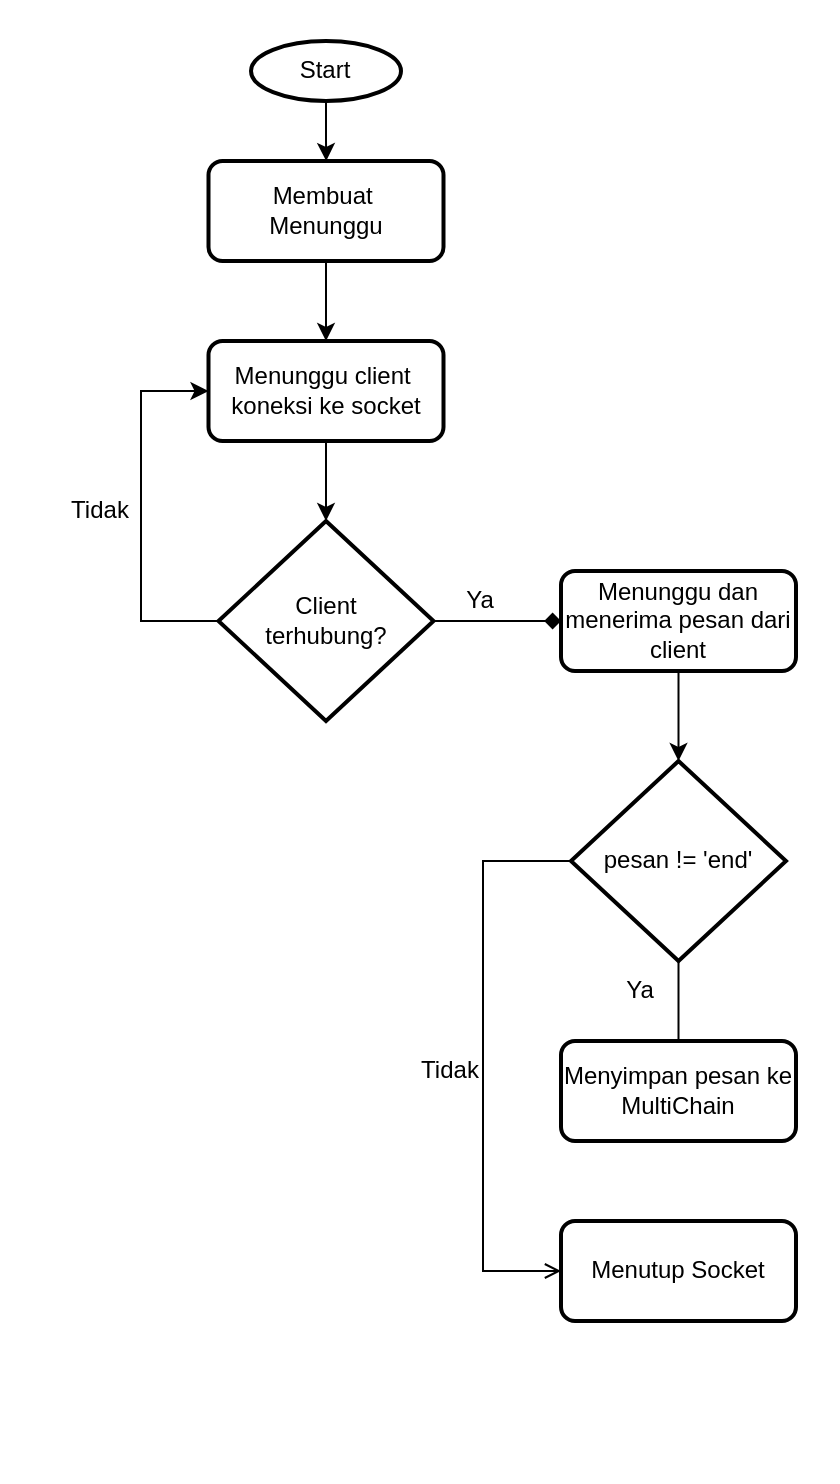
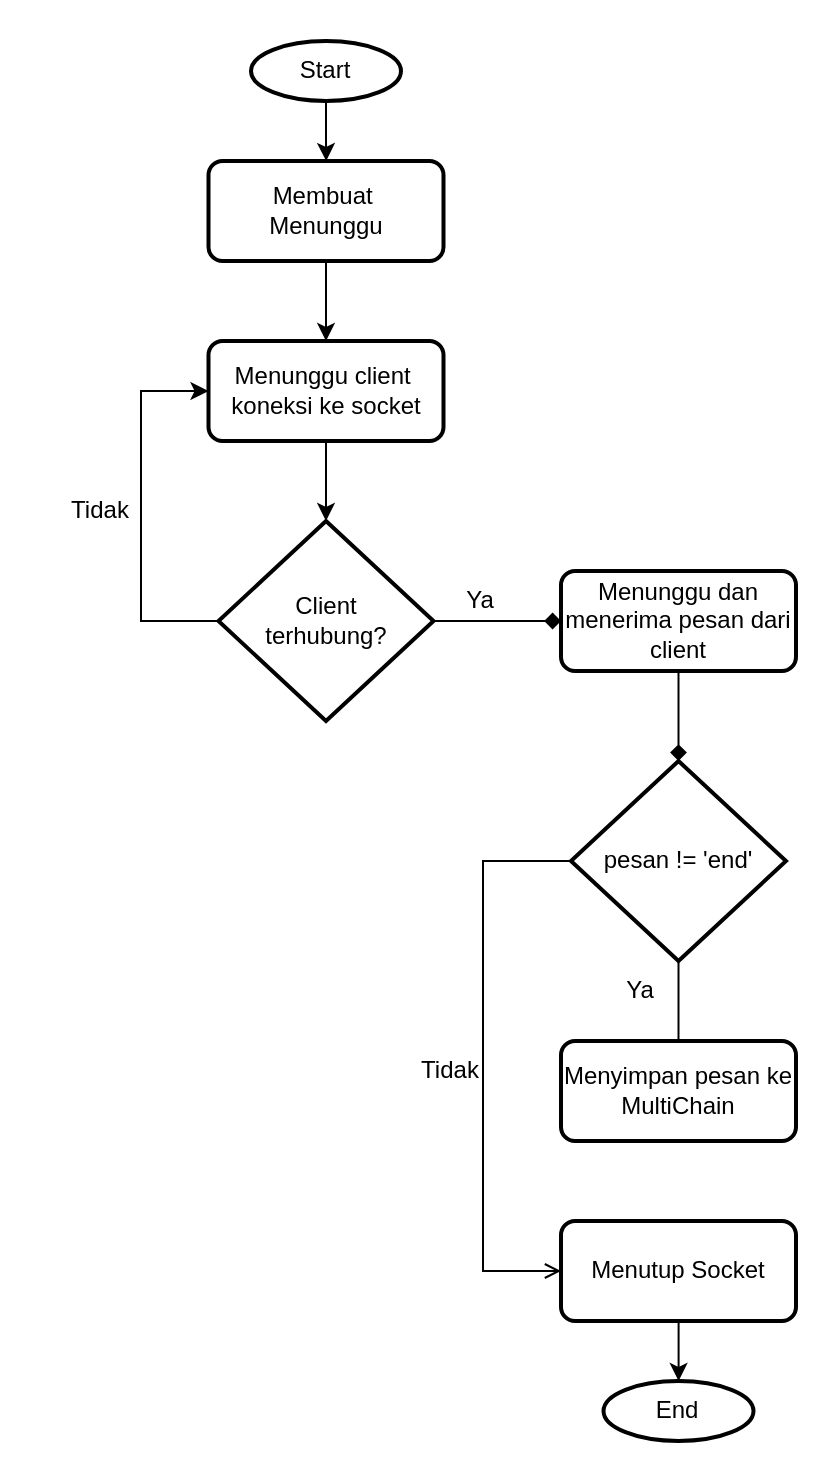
(679, 745) -> (679, 744)
none -> (679, 1344)
none -> (679, 1411)
